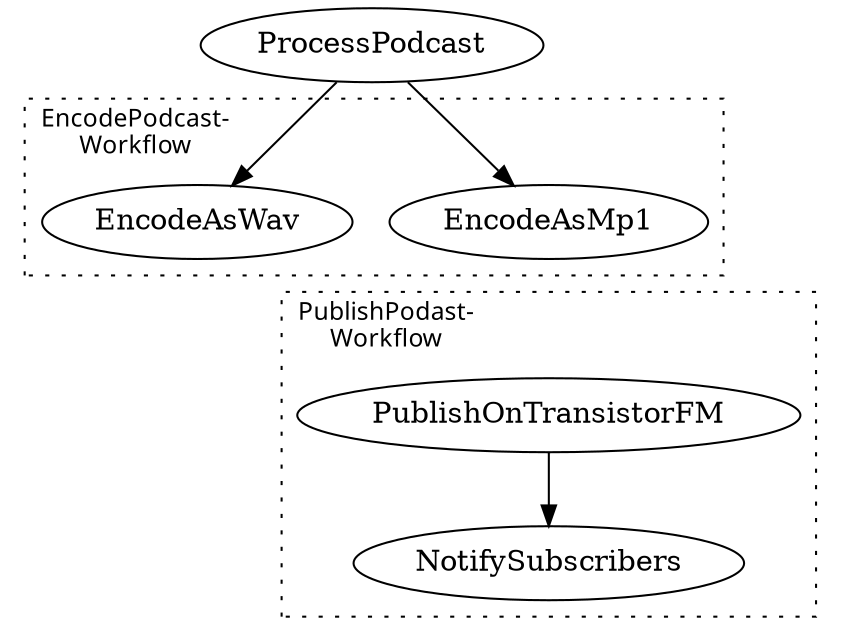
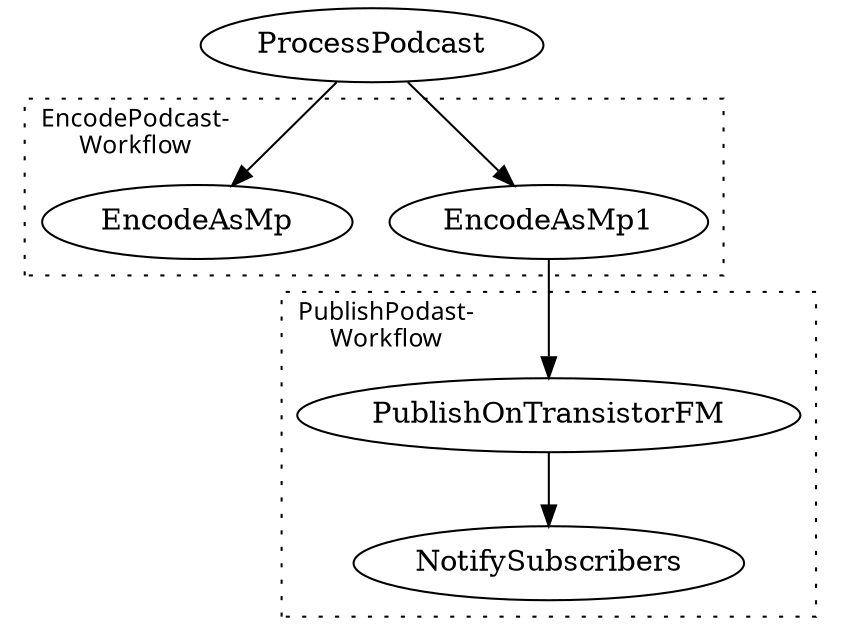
(197, 222) -> (197, 222)
none -> (549, 308)
